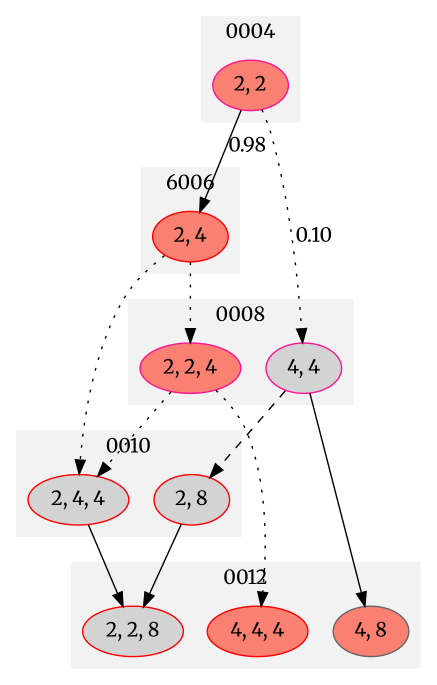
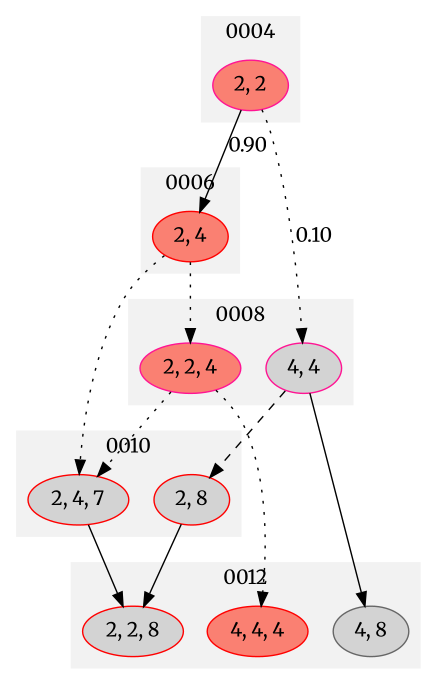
(248, 146) -> (248, 146)
(190, 184) -> (190, 184)
(78, 500) -> (78, 500)
(371, 631) -> (371, 631)
